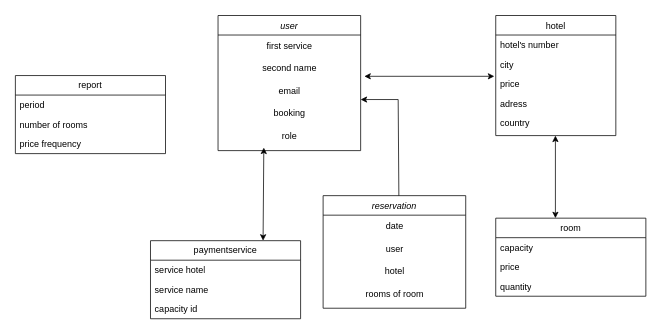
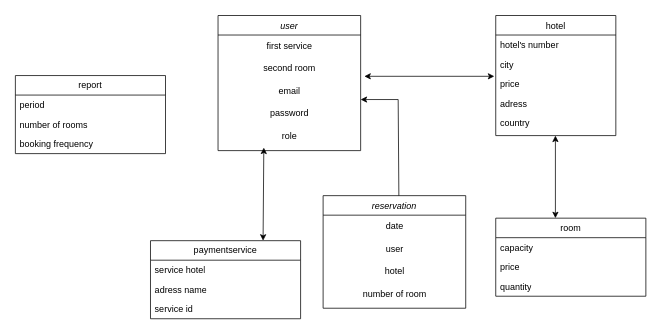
(290, 69) -> (290, 69)
(290, 114) -> (290, 114)
(55, 145) -> (60, 145)
(183, 290) -> (181, 290)
(395, 294) -> (395, 294)
(179, 310) -> (177, 310)
